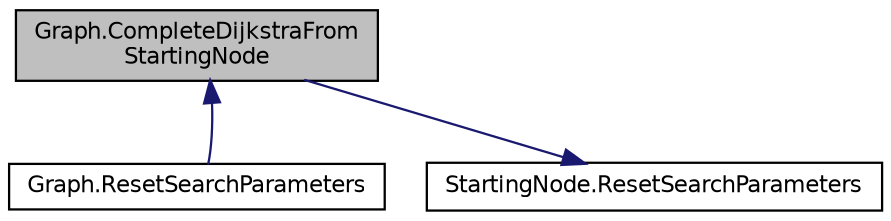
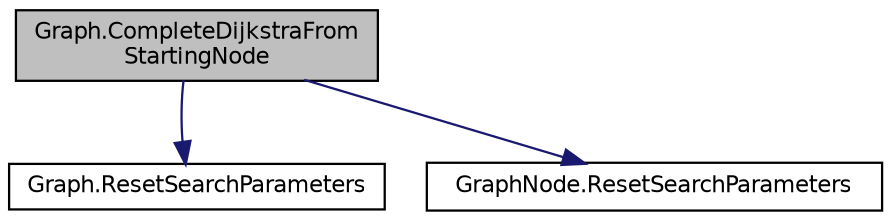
(212, 134) -> (182, 111)
(654, 187) -> (654, 187)
